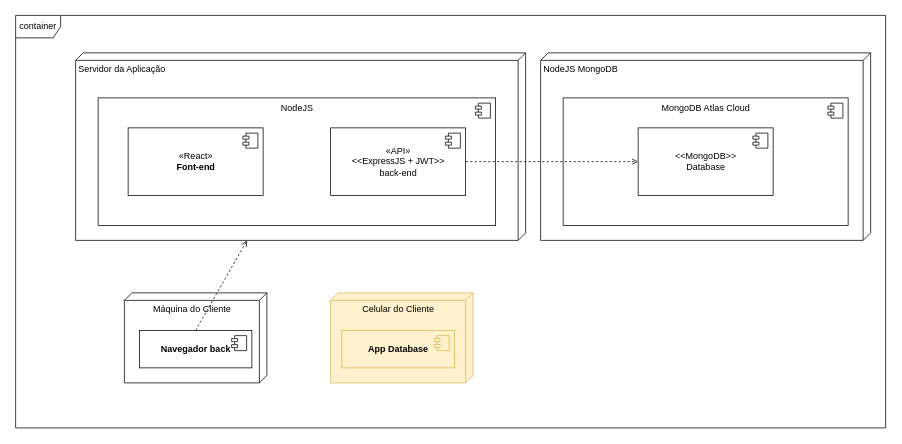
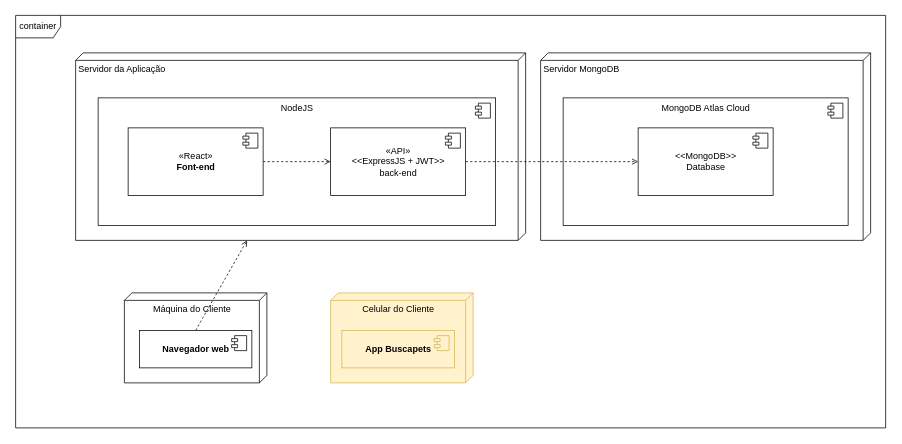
(577, 70) -> (581, 70)
none -> (295, 162)
(196, 349) -> (196, 349)
(398, 349) -> (398, 349)
